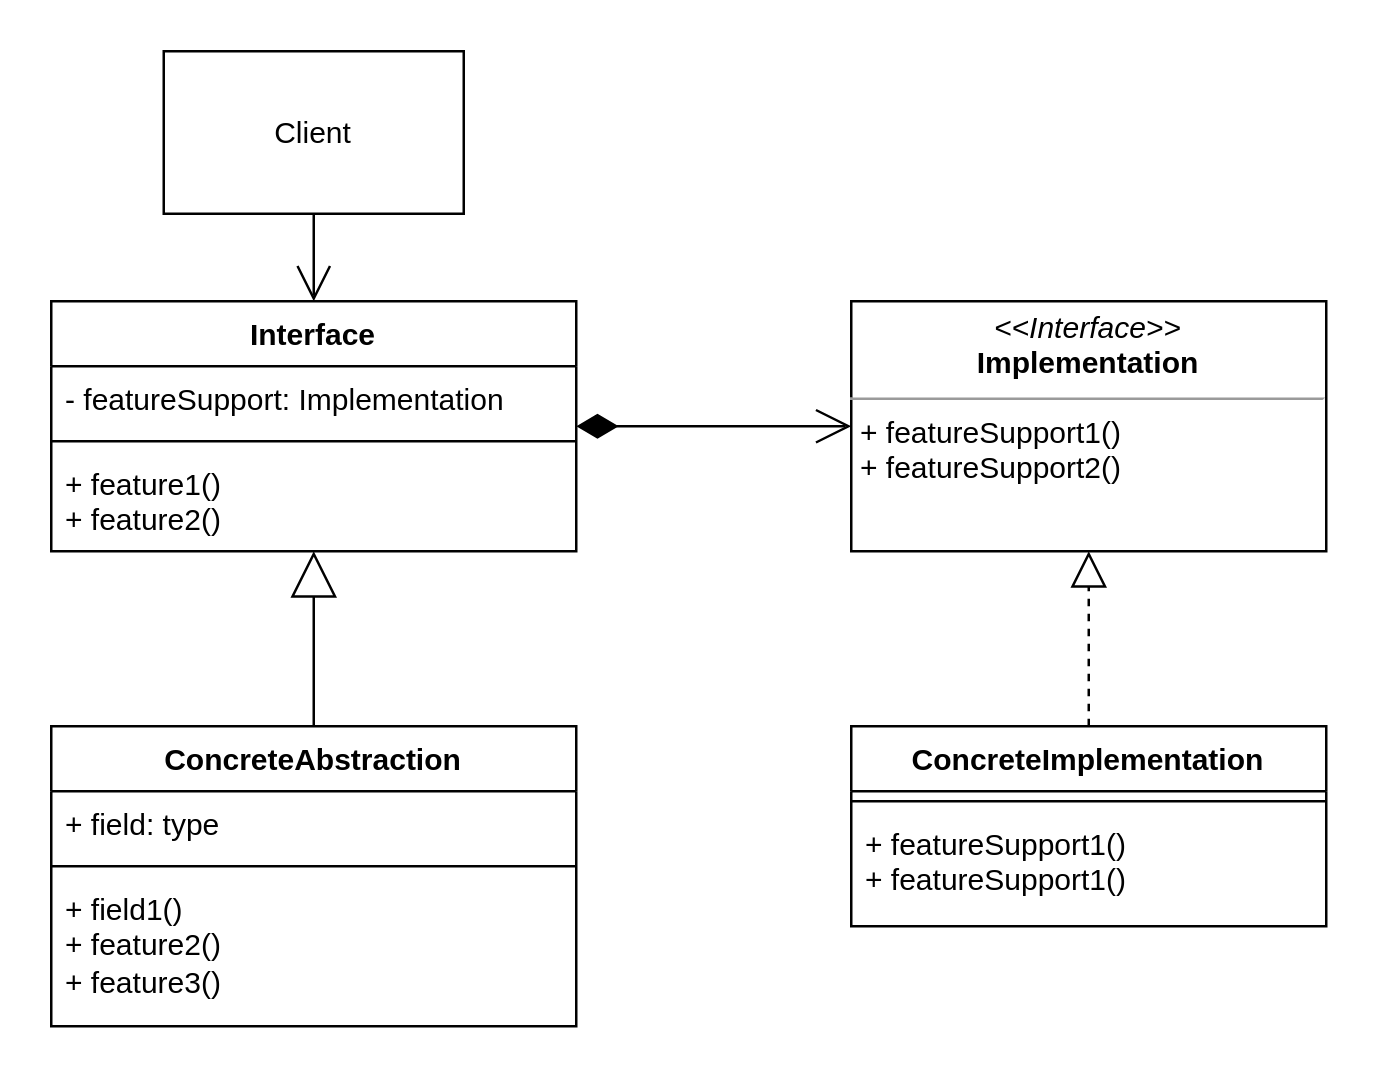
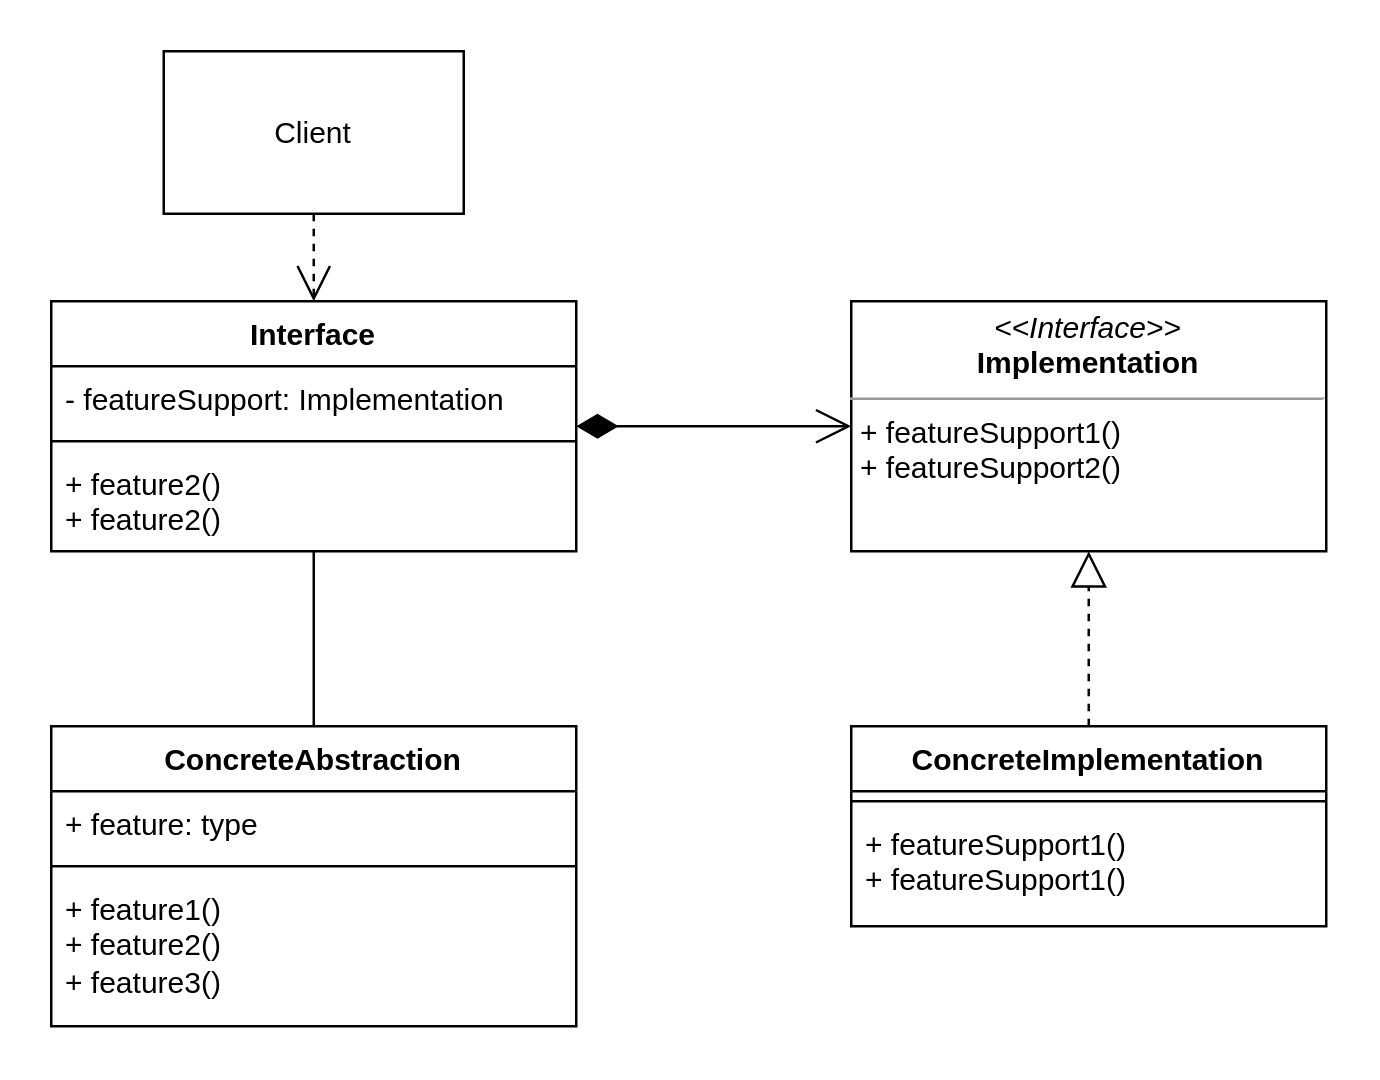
(314, 254) -> (314, 254)
(163, 505) -> (163, 505)
(314, 598) -> (314, 578)
(156, 827) -> (181, 827)
(163, 948) -> (163, 948)
